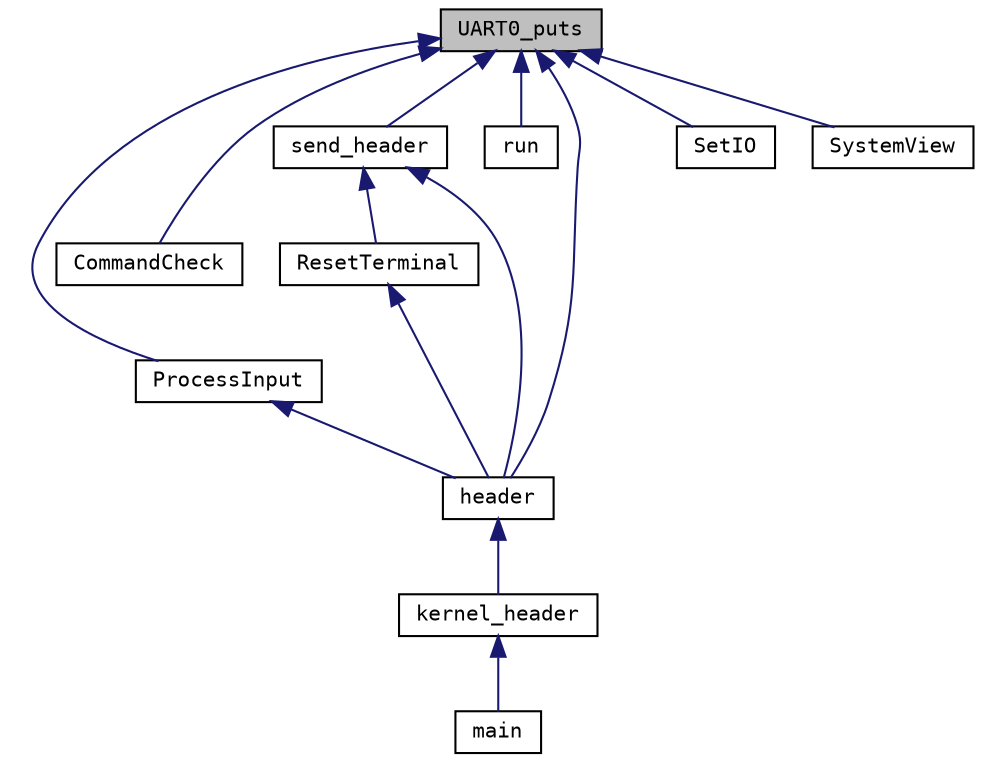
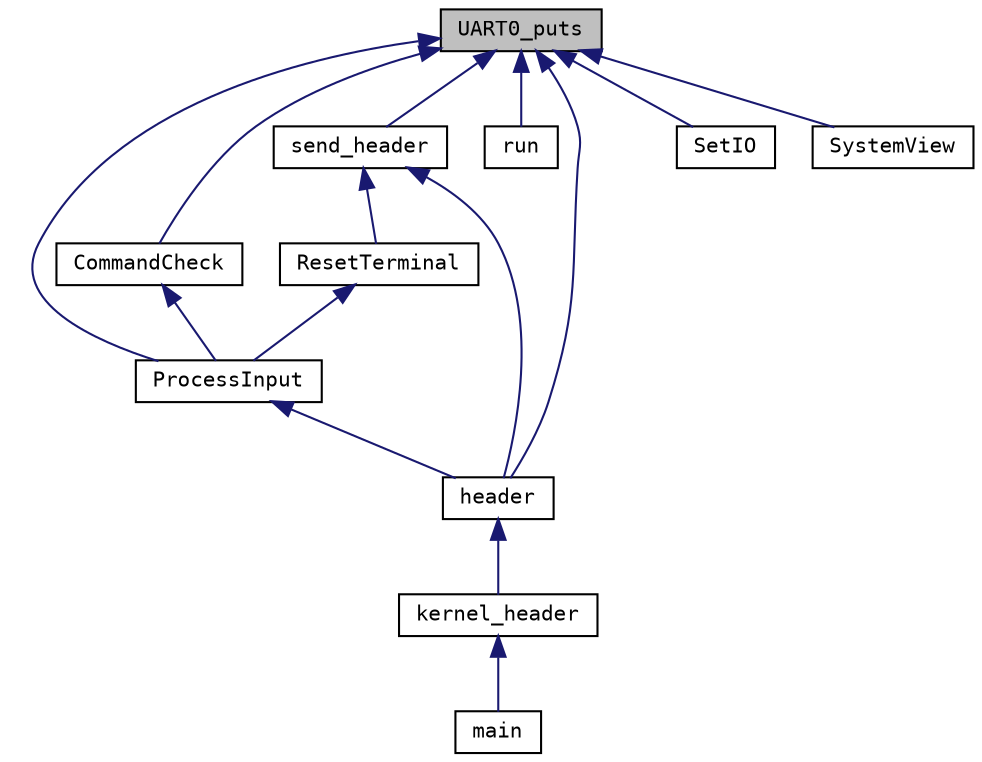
none -> (195, 331)
(444, 391) -> (296, 329)
